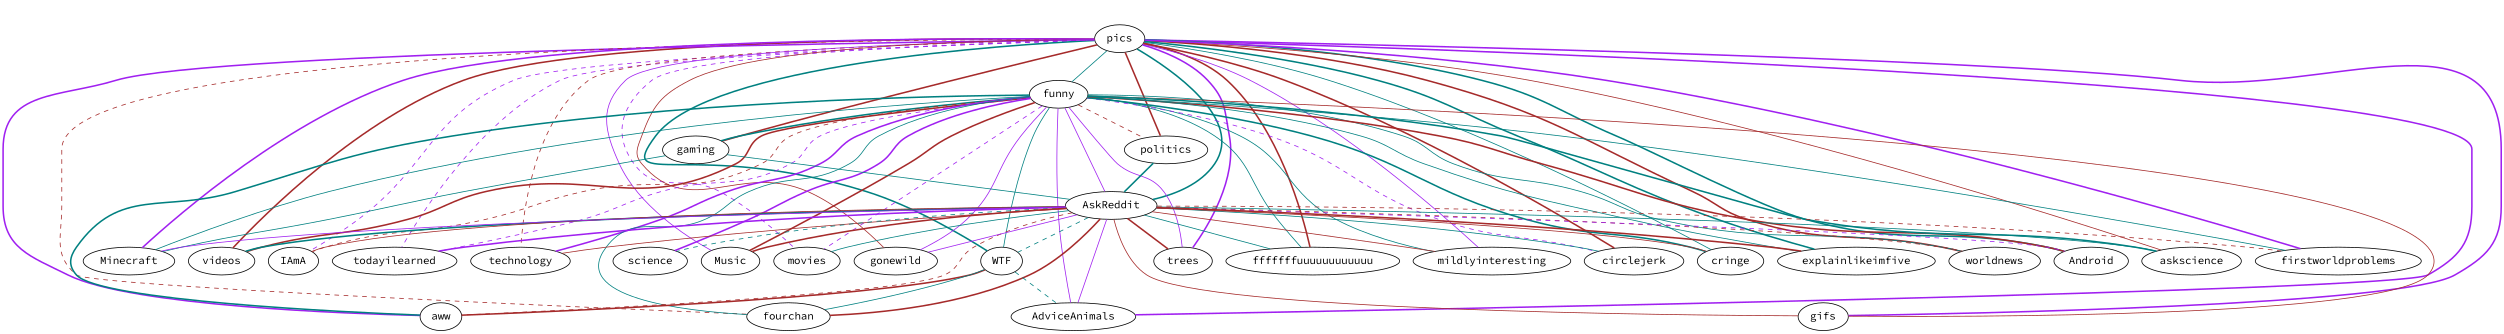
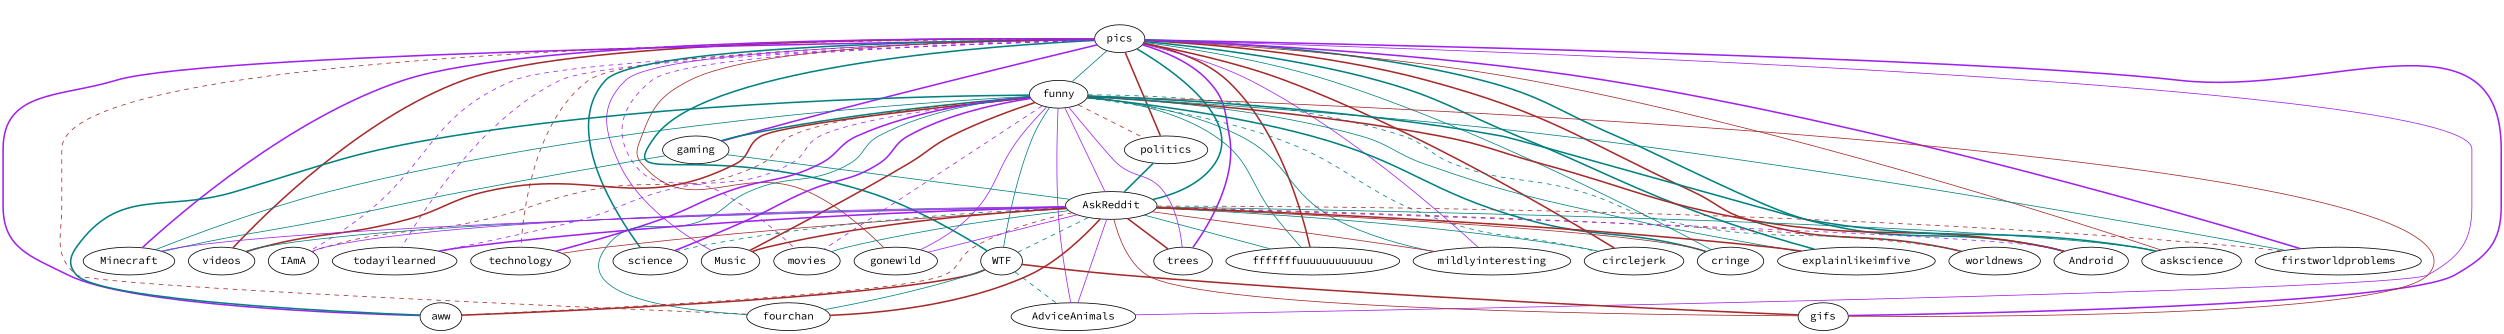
none -> (608, 79)
(909, 91) -> (909, 91)
(1344, 171) -> (1344, 171)
(1522, 180) -> (1522, 180)
(2472, 200) -> (2472, 200)
(688, 216) -> (688, 216)
(655, 217) -> (655, 217)
none -> (1410, 295)
